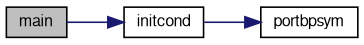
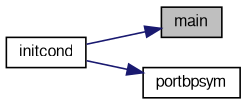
(87, 22) -> (116, 38)
